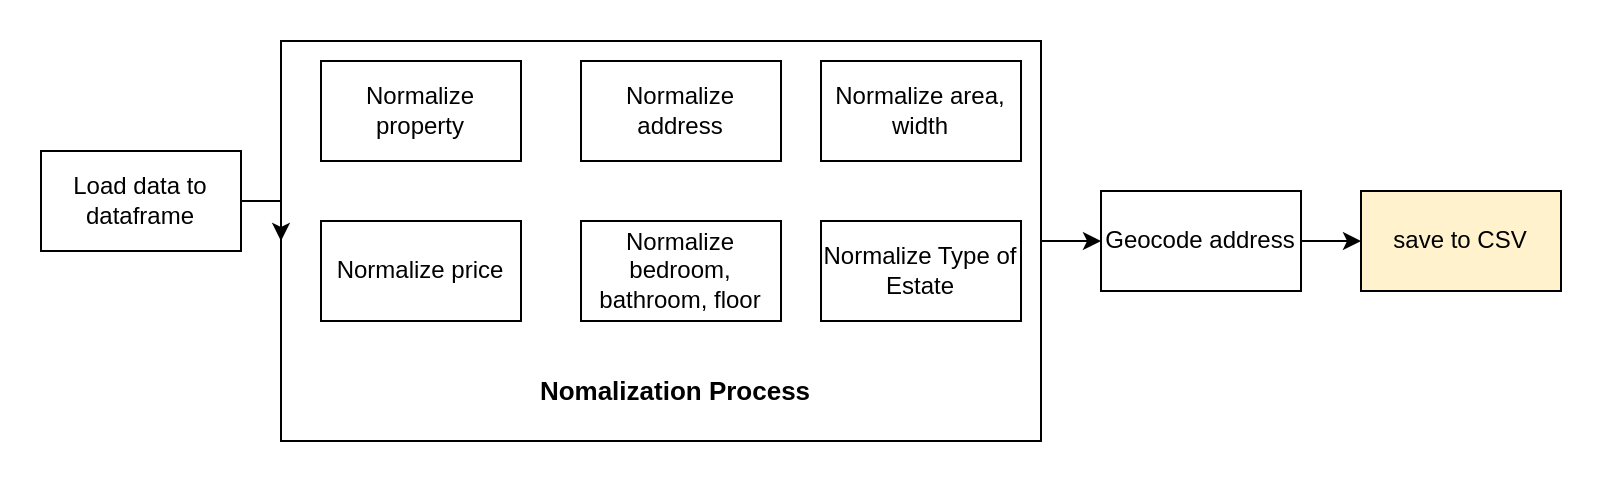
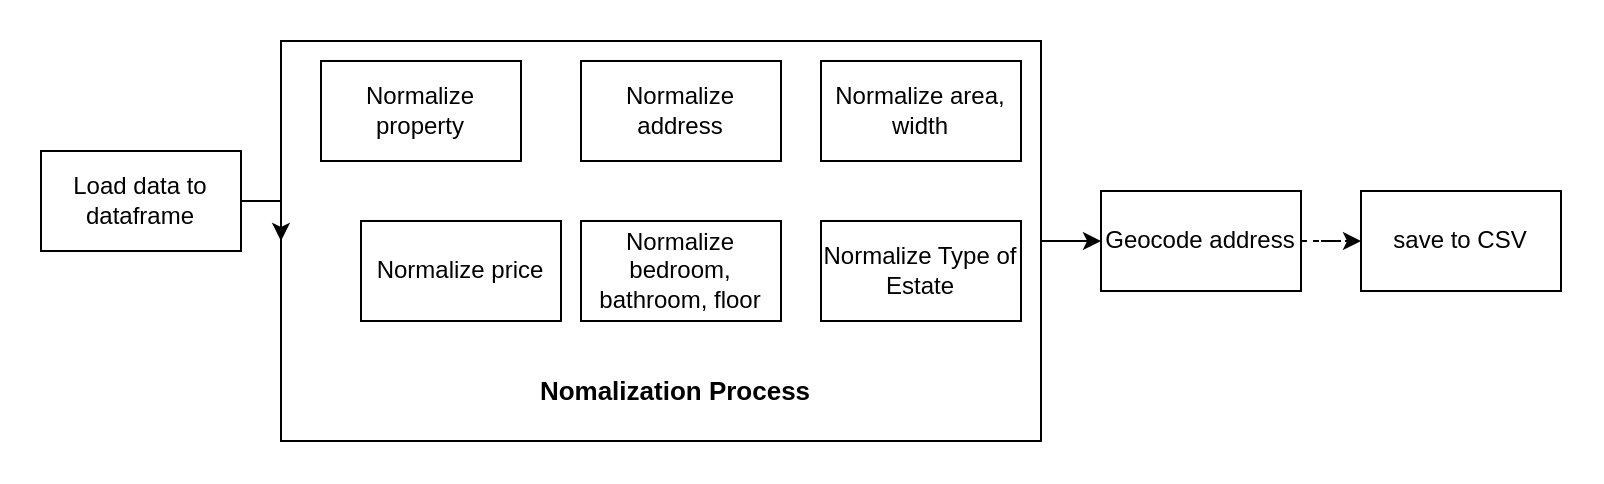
(1313, 241) -> (1313, 241)
(1461, 241) -> (1461, 241)
(421, 271) -> (461, 271)
